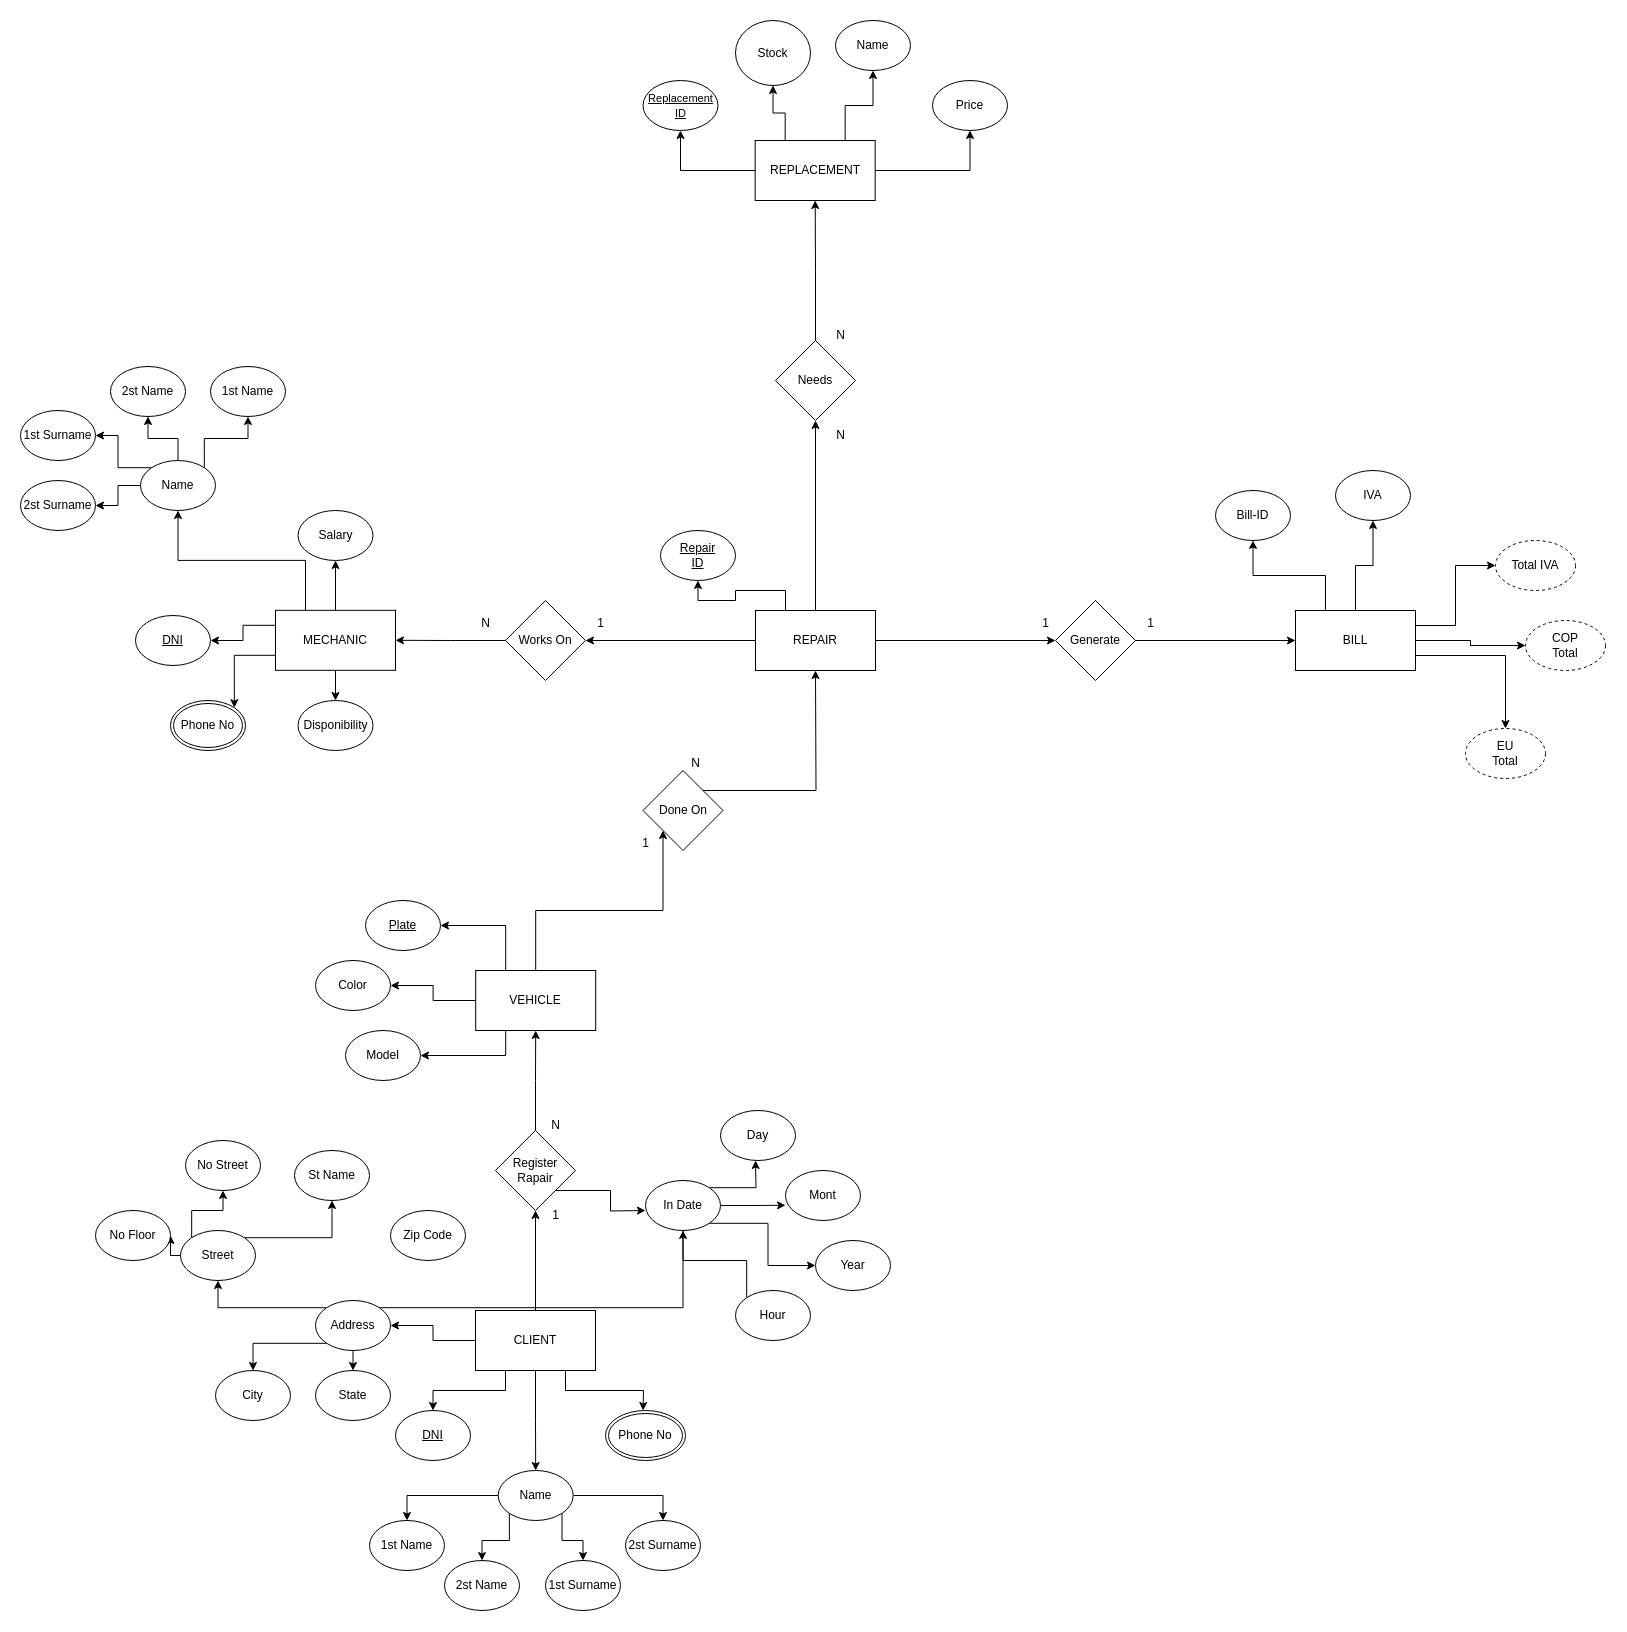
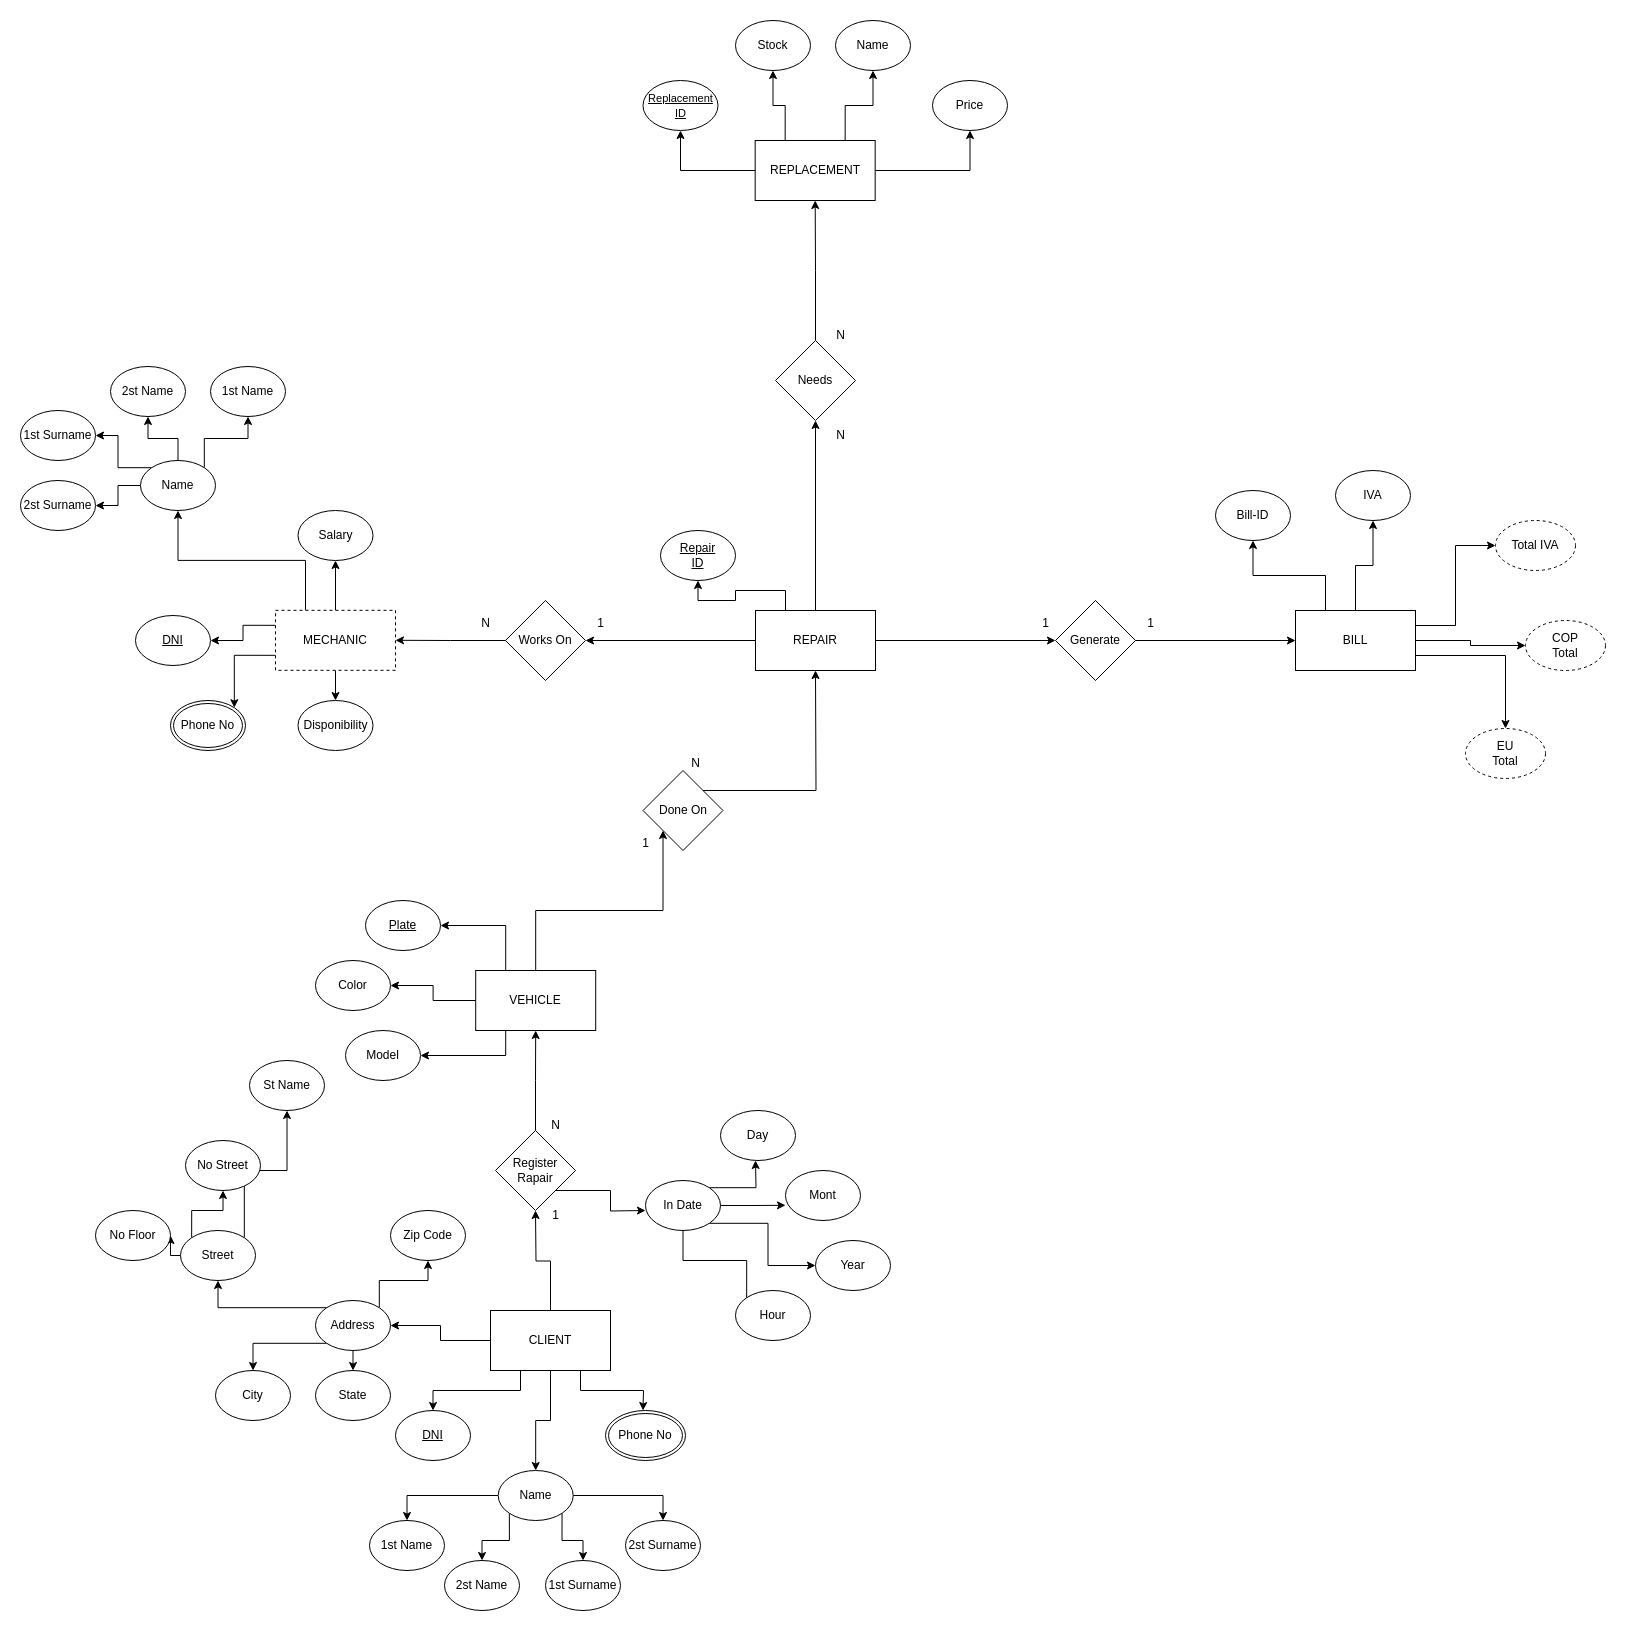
(773, 53) -> (773, 46)
(1536, 566) -> (1536, 546)
(336, 640) -> (336, 640)
(332, 1176) -> (287, 1086)
(554, 1308) -> (397, 1281)
(536, 1341) -> (551, 1341)
